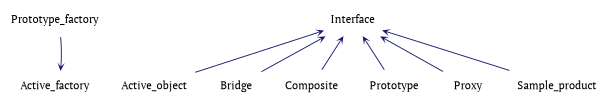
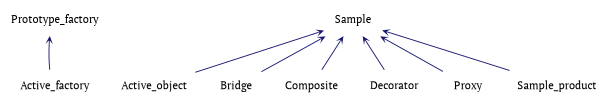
(353, 20) -> (353, 20)
(61, 51) -> (49, 56)
(394, 86) -> (394, 86)
